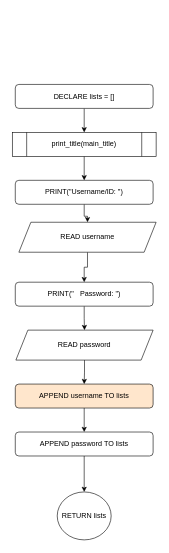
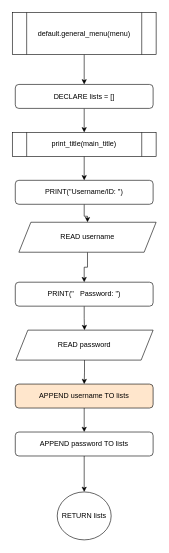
none -> (84, 33)
none -> (84, 78)
